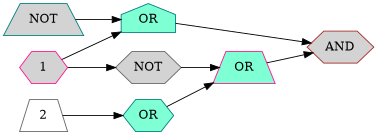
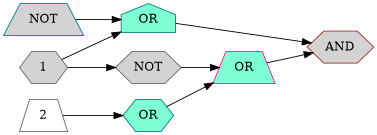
(44, 68) -> (44, 68)
